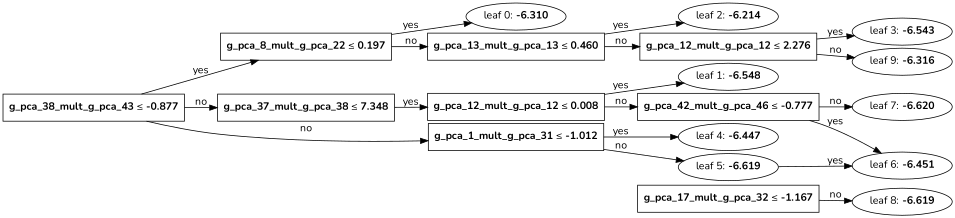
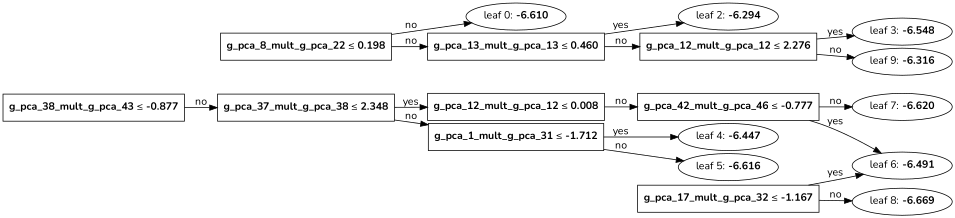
(532, 15) -> (532, 15)
(744, 15) -> (744, 15)
(411, 25) -> (411, 25)
(918, 30) -> (918, 30)
(371, 46) -> (371, 46)
(728, 77) -> none
(196, 78) -> none
(375, 107) -> (375, 107)
(582, 136) -> (582, 136)
(283, 139) -> (408, 122)
(918, 164) -> (918, 164)
(744, 166) -> (744, 166)
(811, 166) -> (832, 181)
(918, 201) -> (918, 201)
